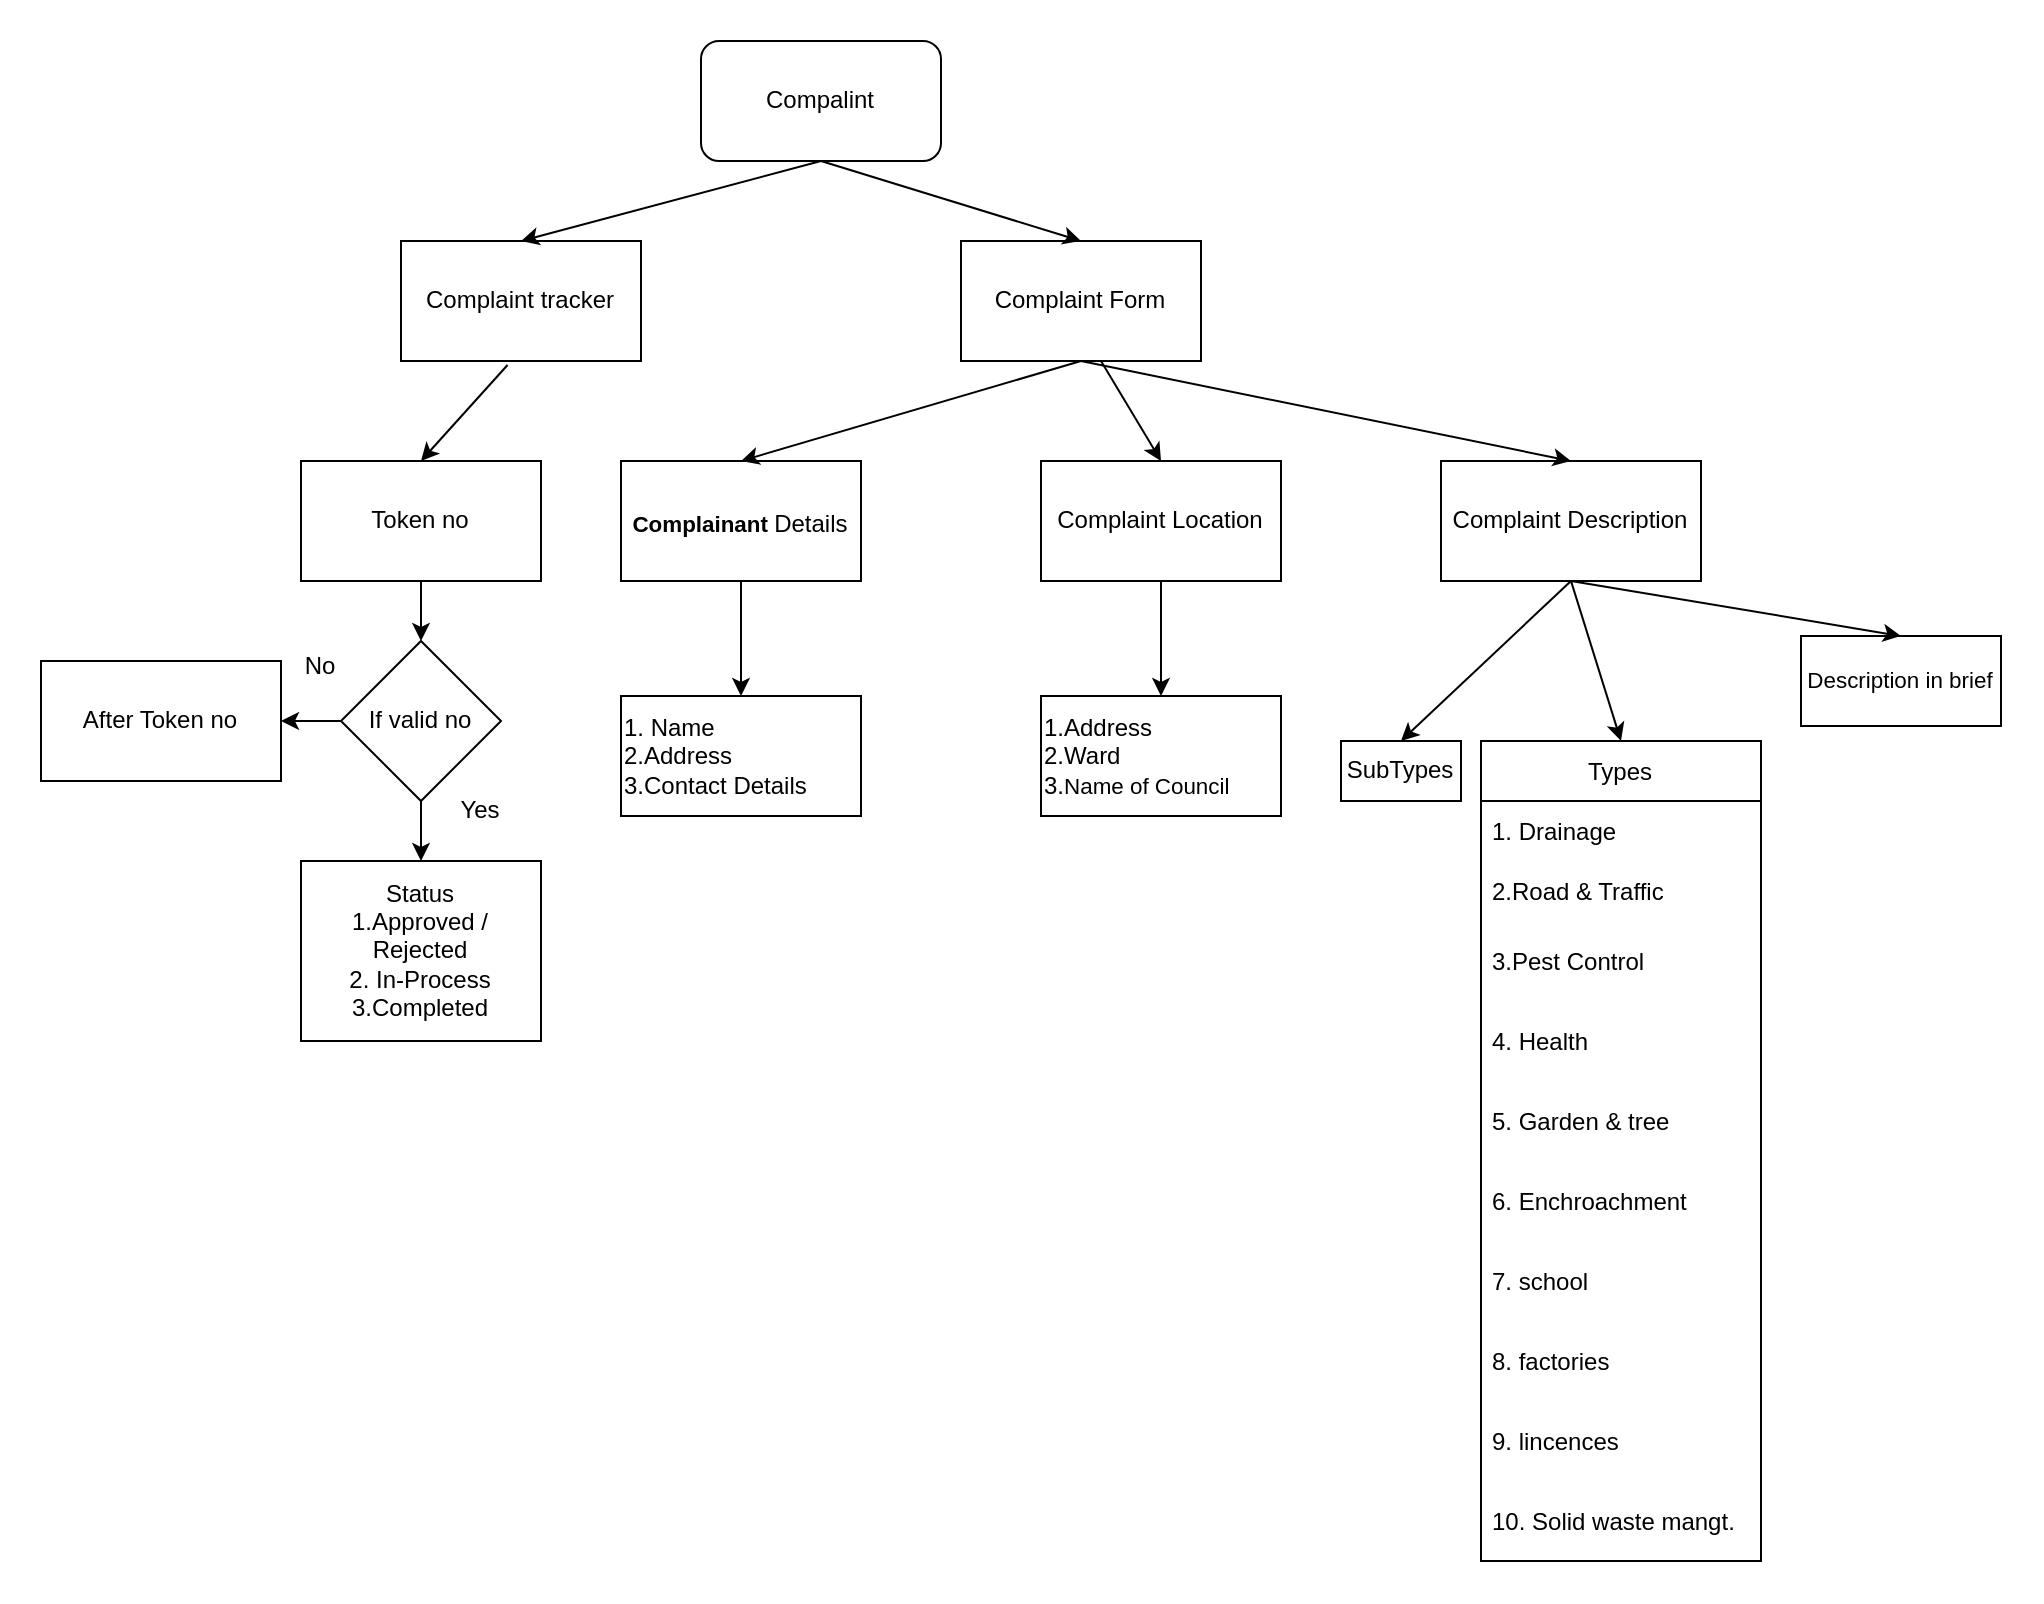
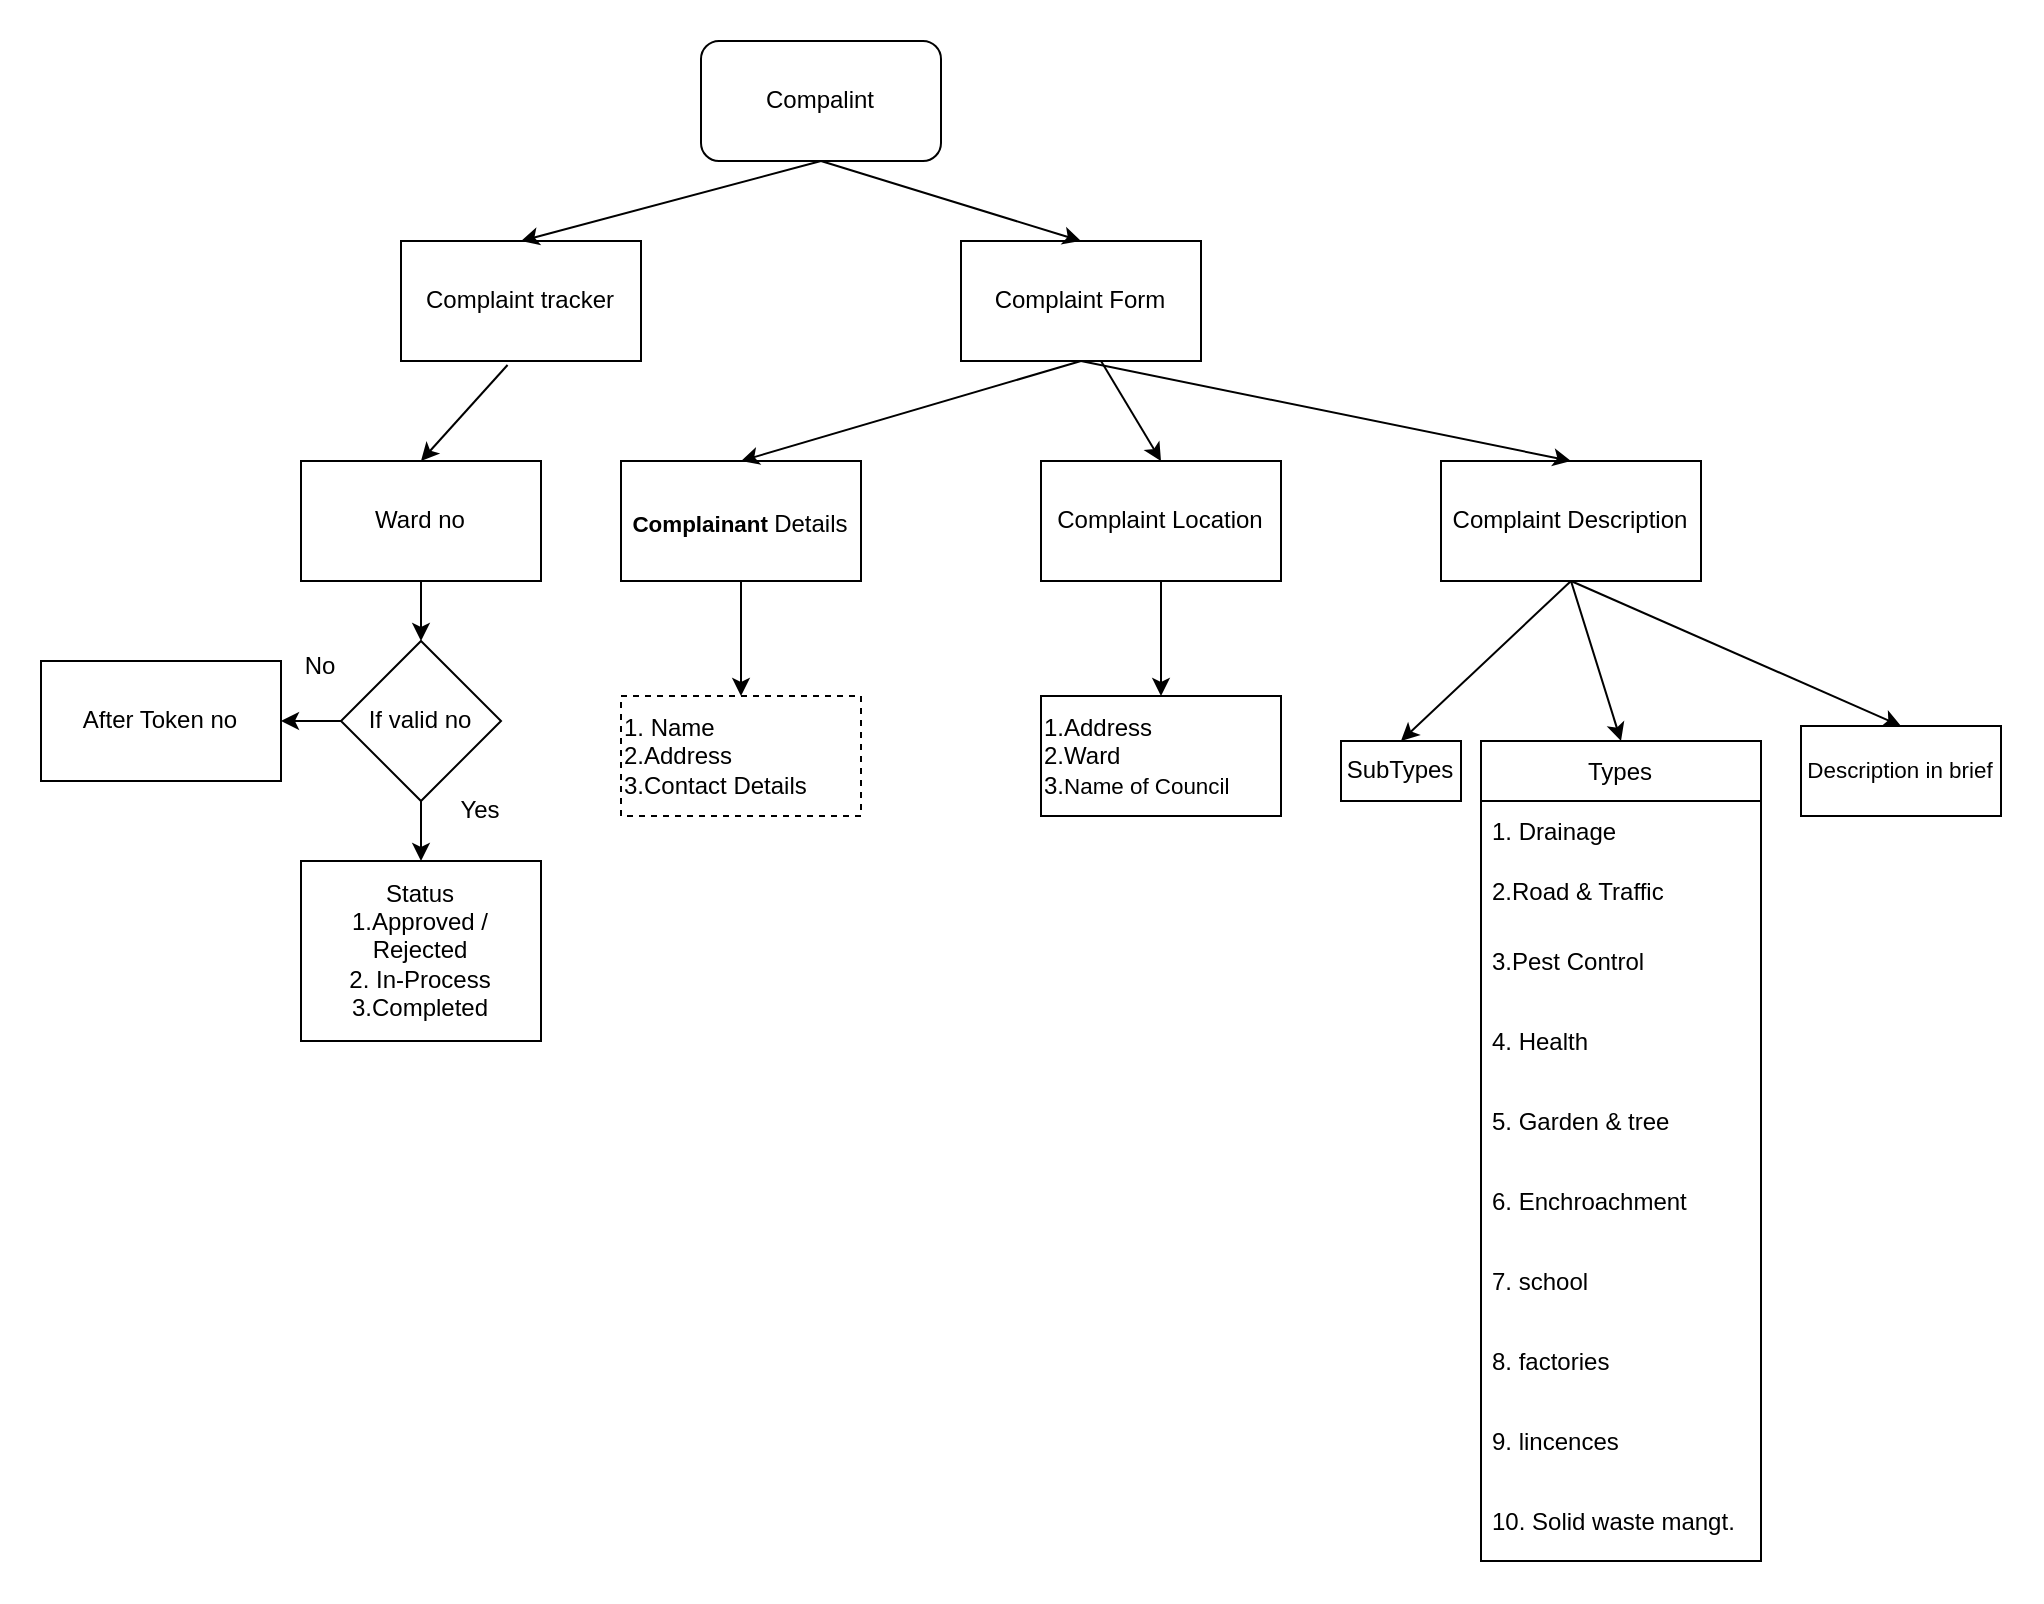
(421, 521) -> (421, 521)
(1901, 681) -> (1901, 771)
(741, 756) -> (741, 756)
